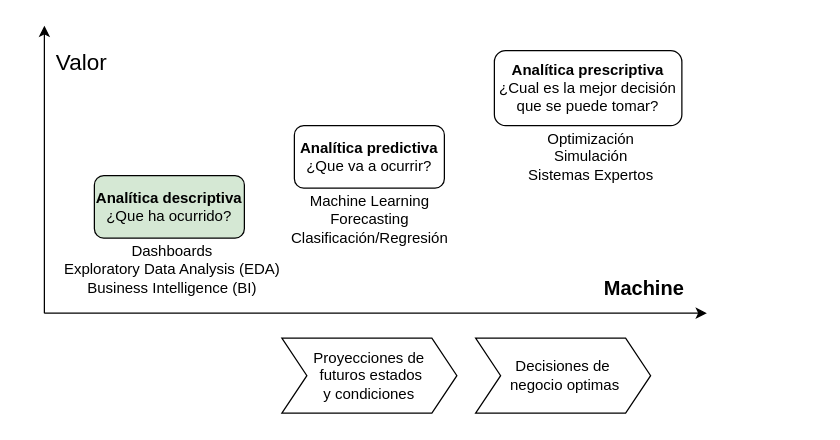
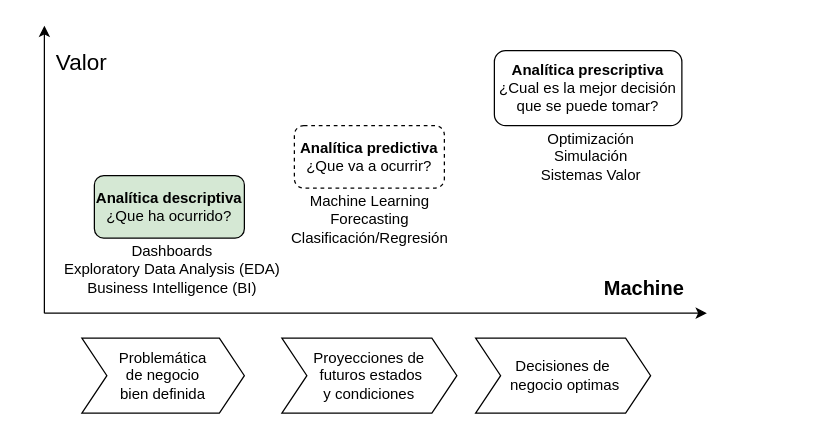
(369, 157) -> (369, 157)
(591, 157) -> (591, 157)
none -> (163, 376)
